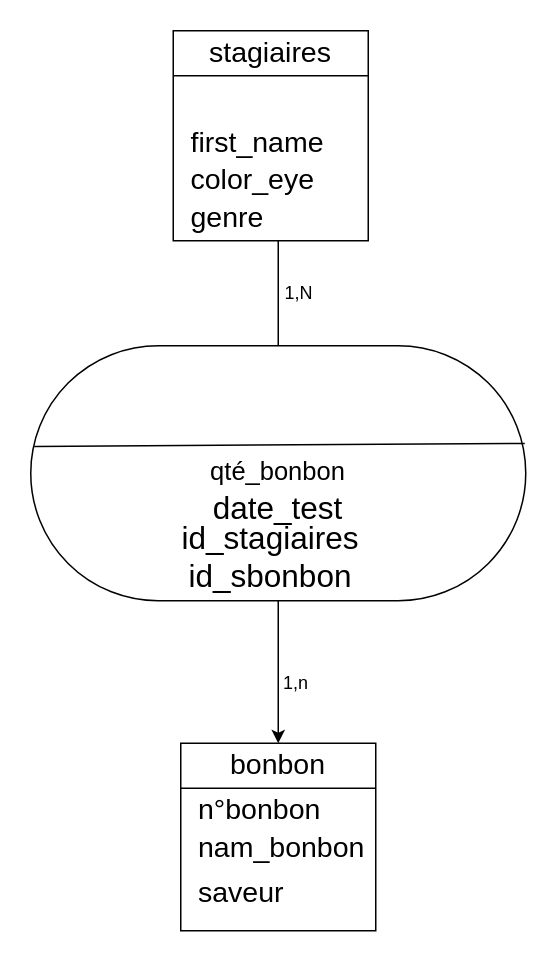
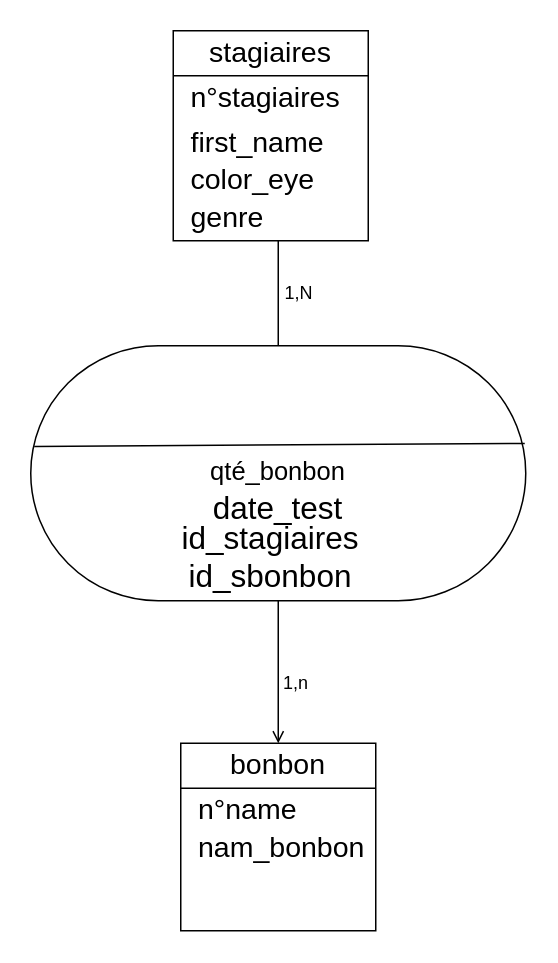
none -> (278, 98)
(278, 732) -> (278, 734)
(263, 811) -> (247, 811)
(286, 893) -> none
